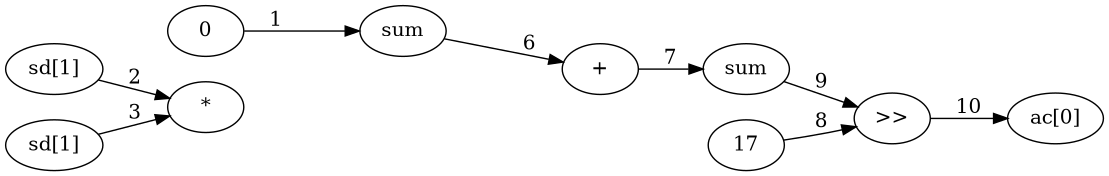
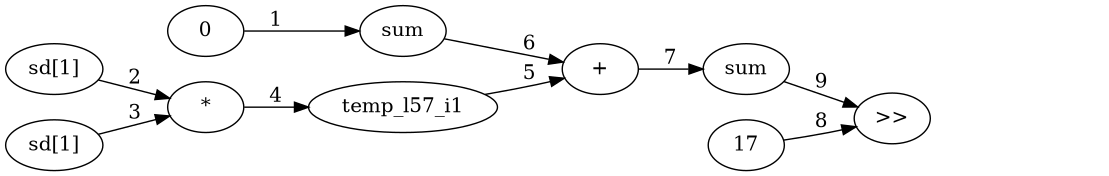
none -> (403, 107)
(1055, 118) -> none
